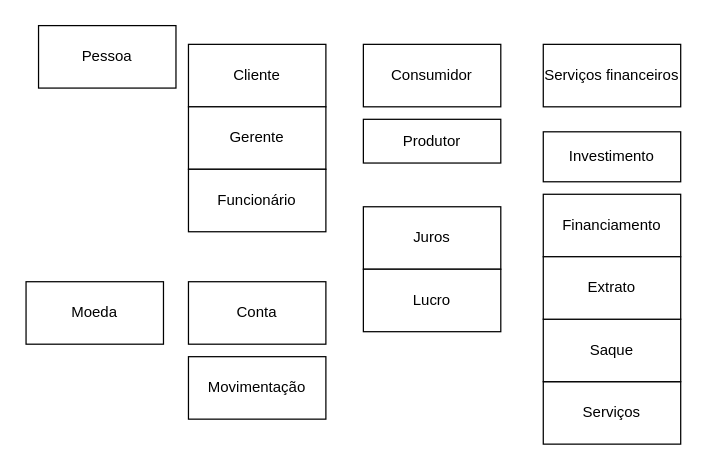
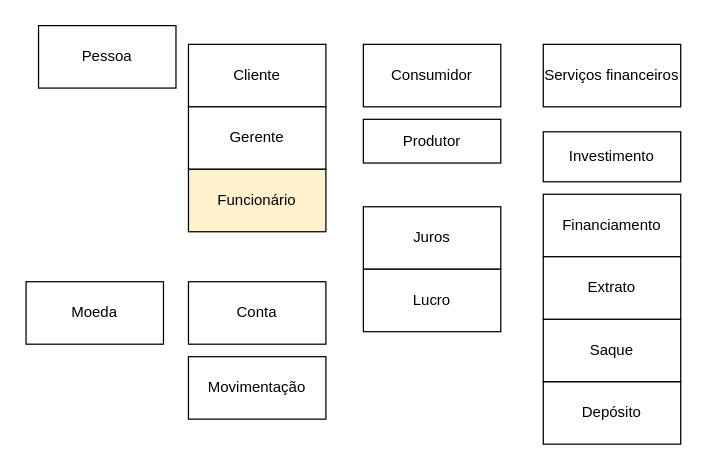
(257, 201) -> (257, 201)
(612, 413) -> (612, 413)
